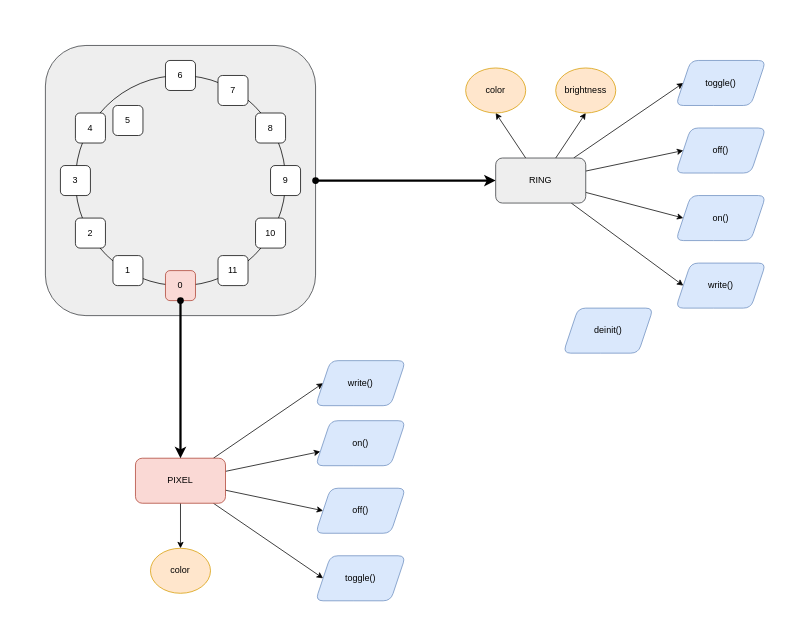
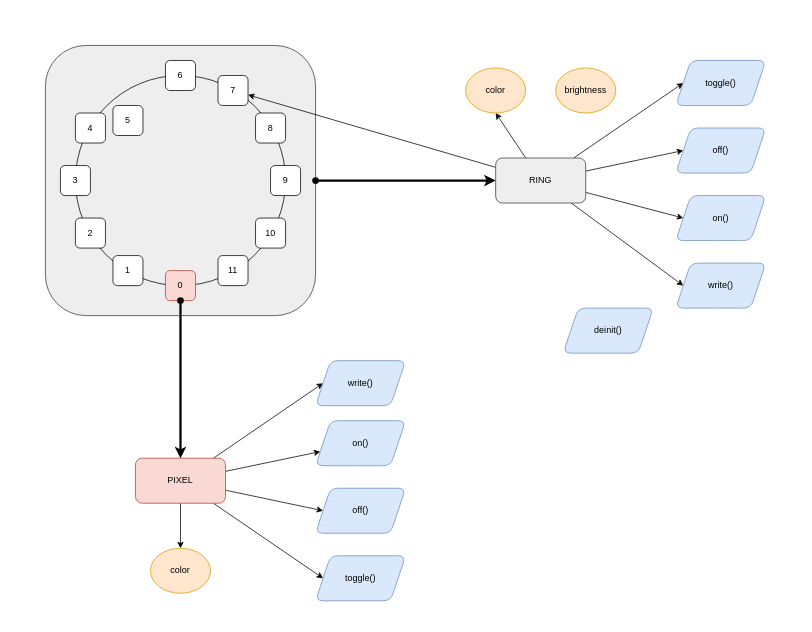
(569, 138) -> (374, 132)
